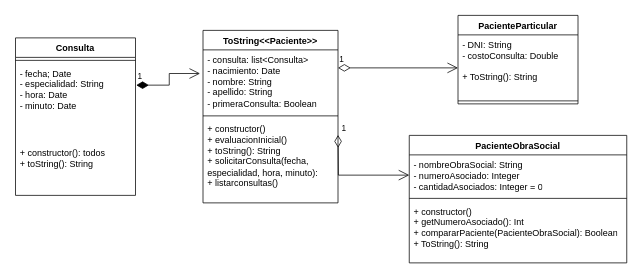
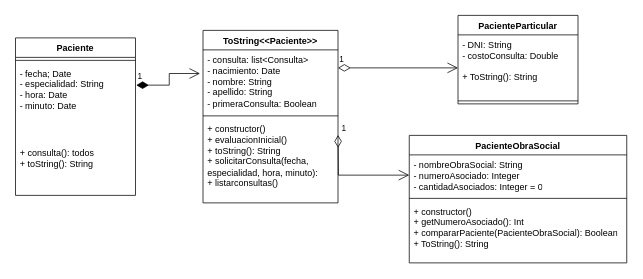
(75, 49) -> (75, 49)
(72, 159) -> (64, 159)
